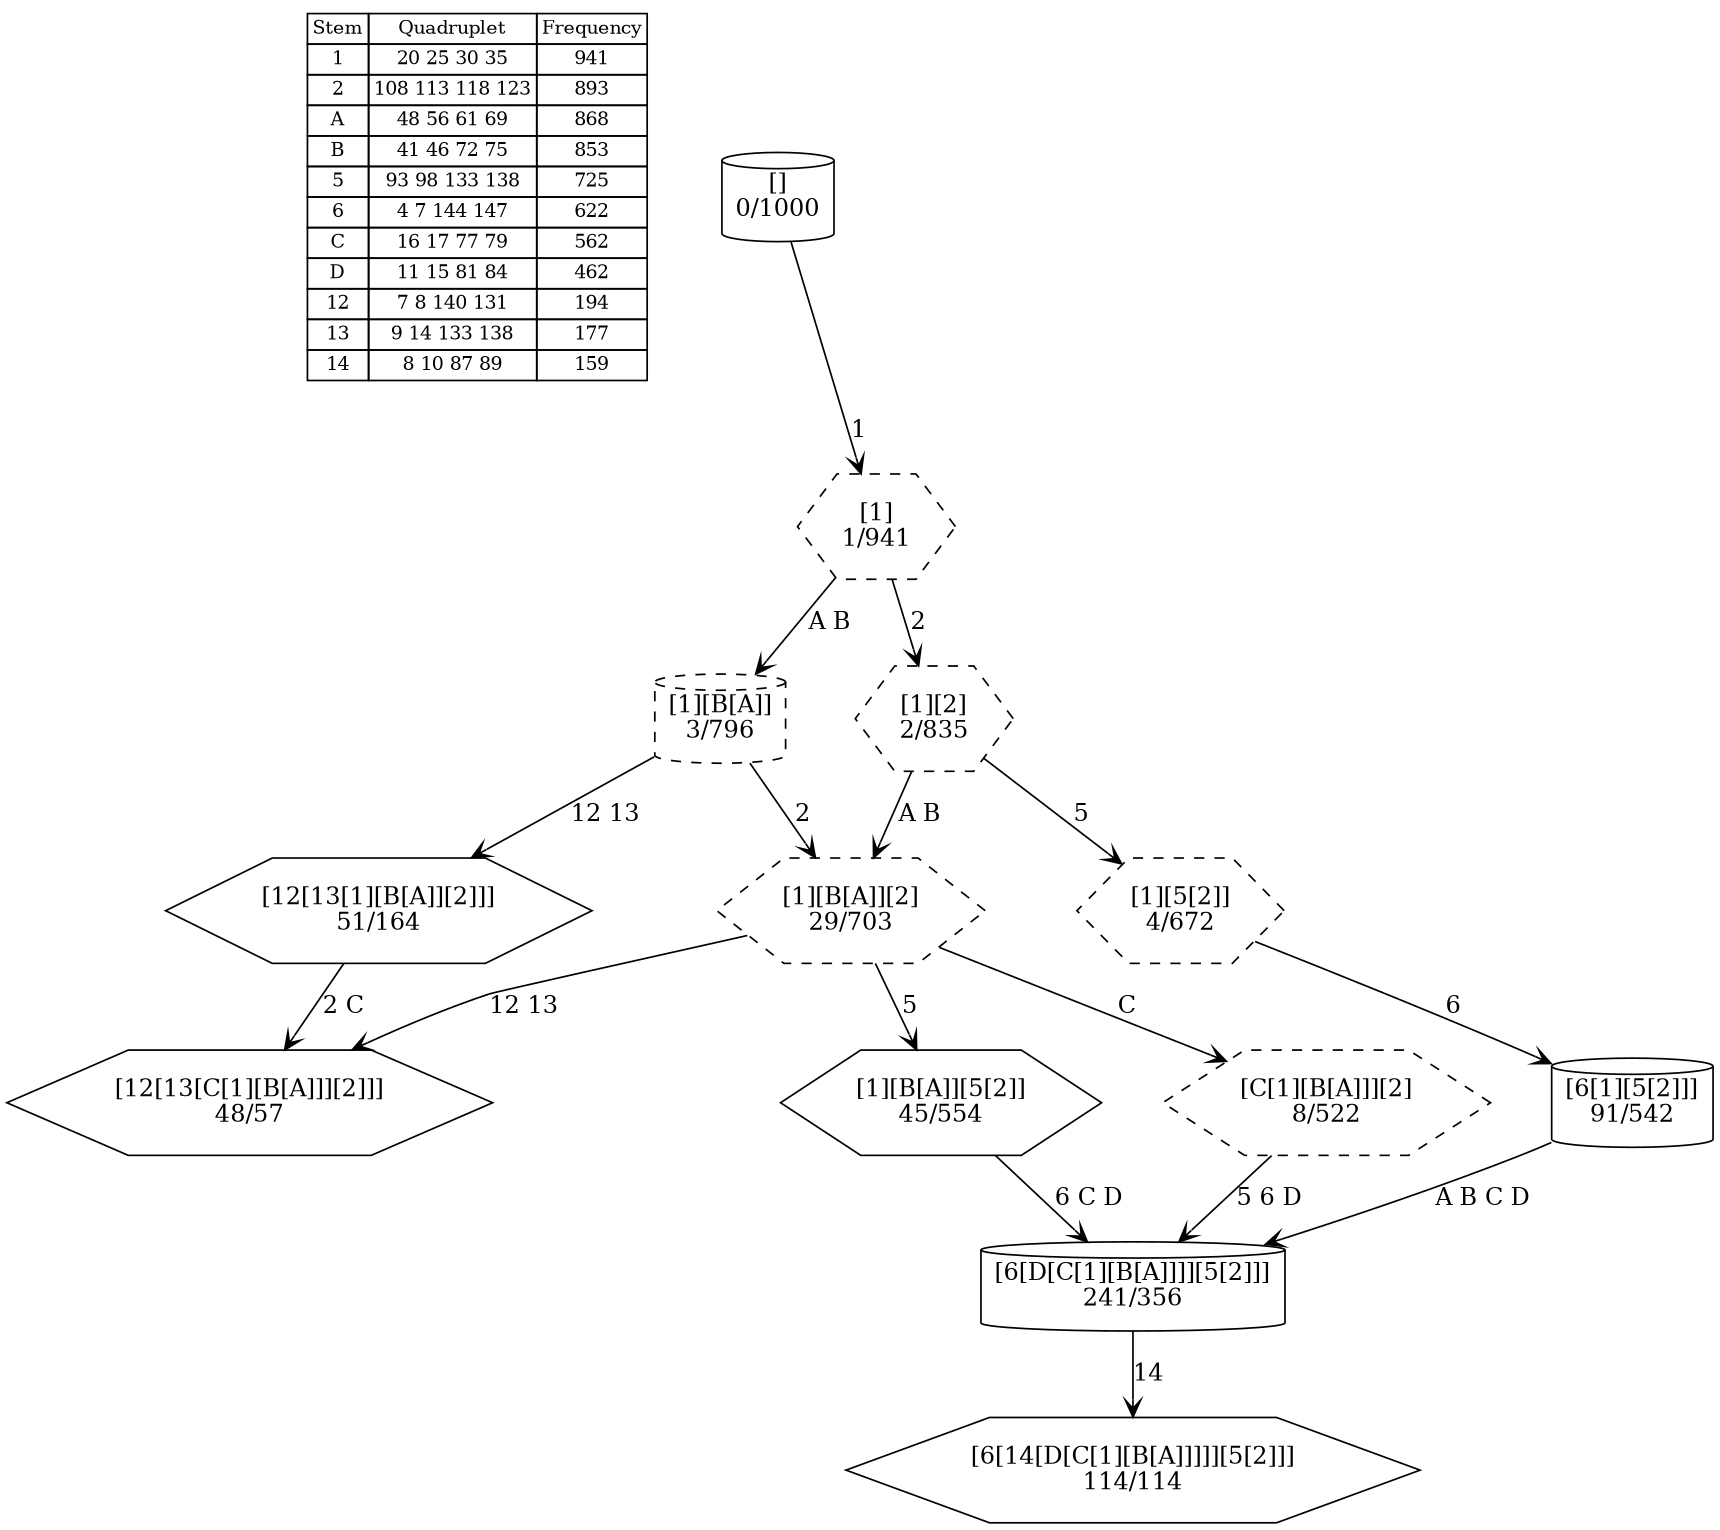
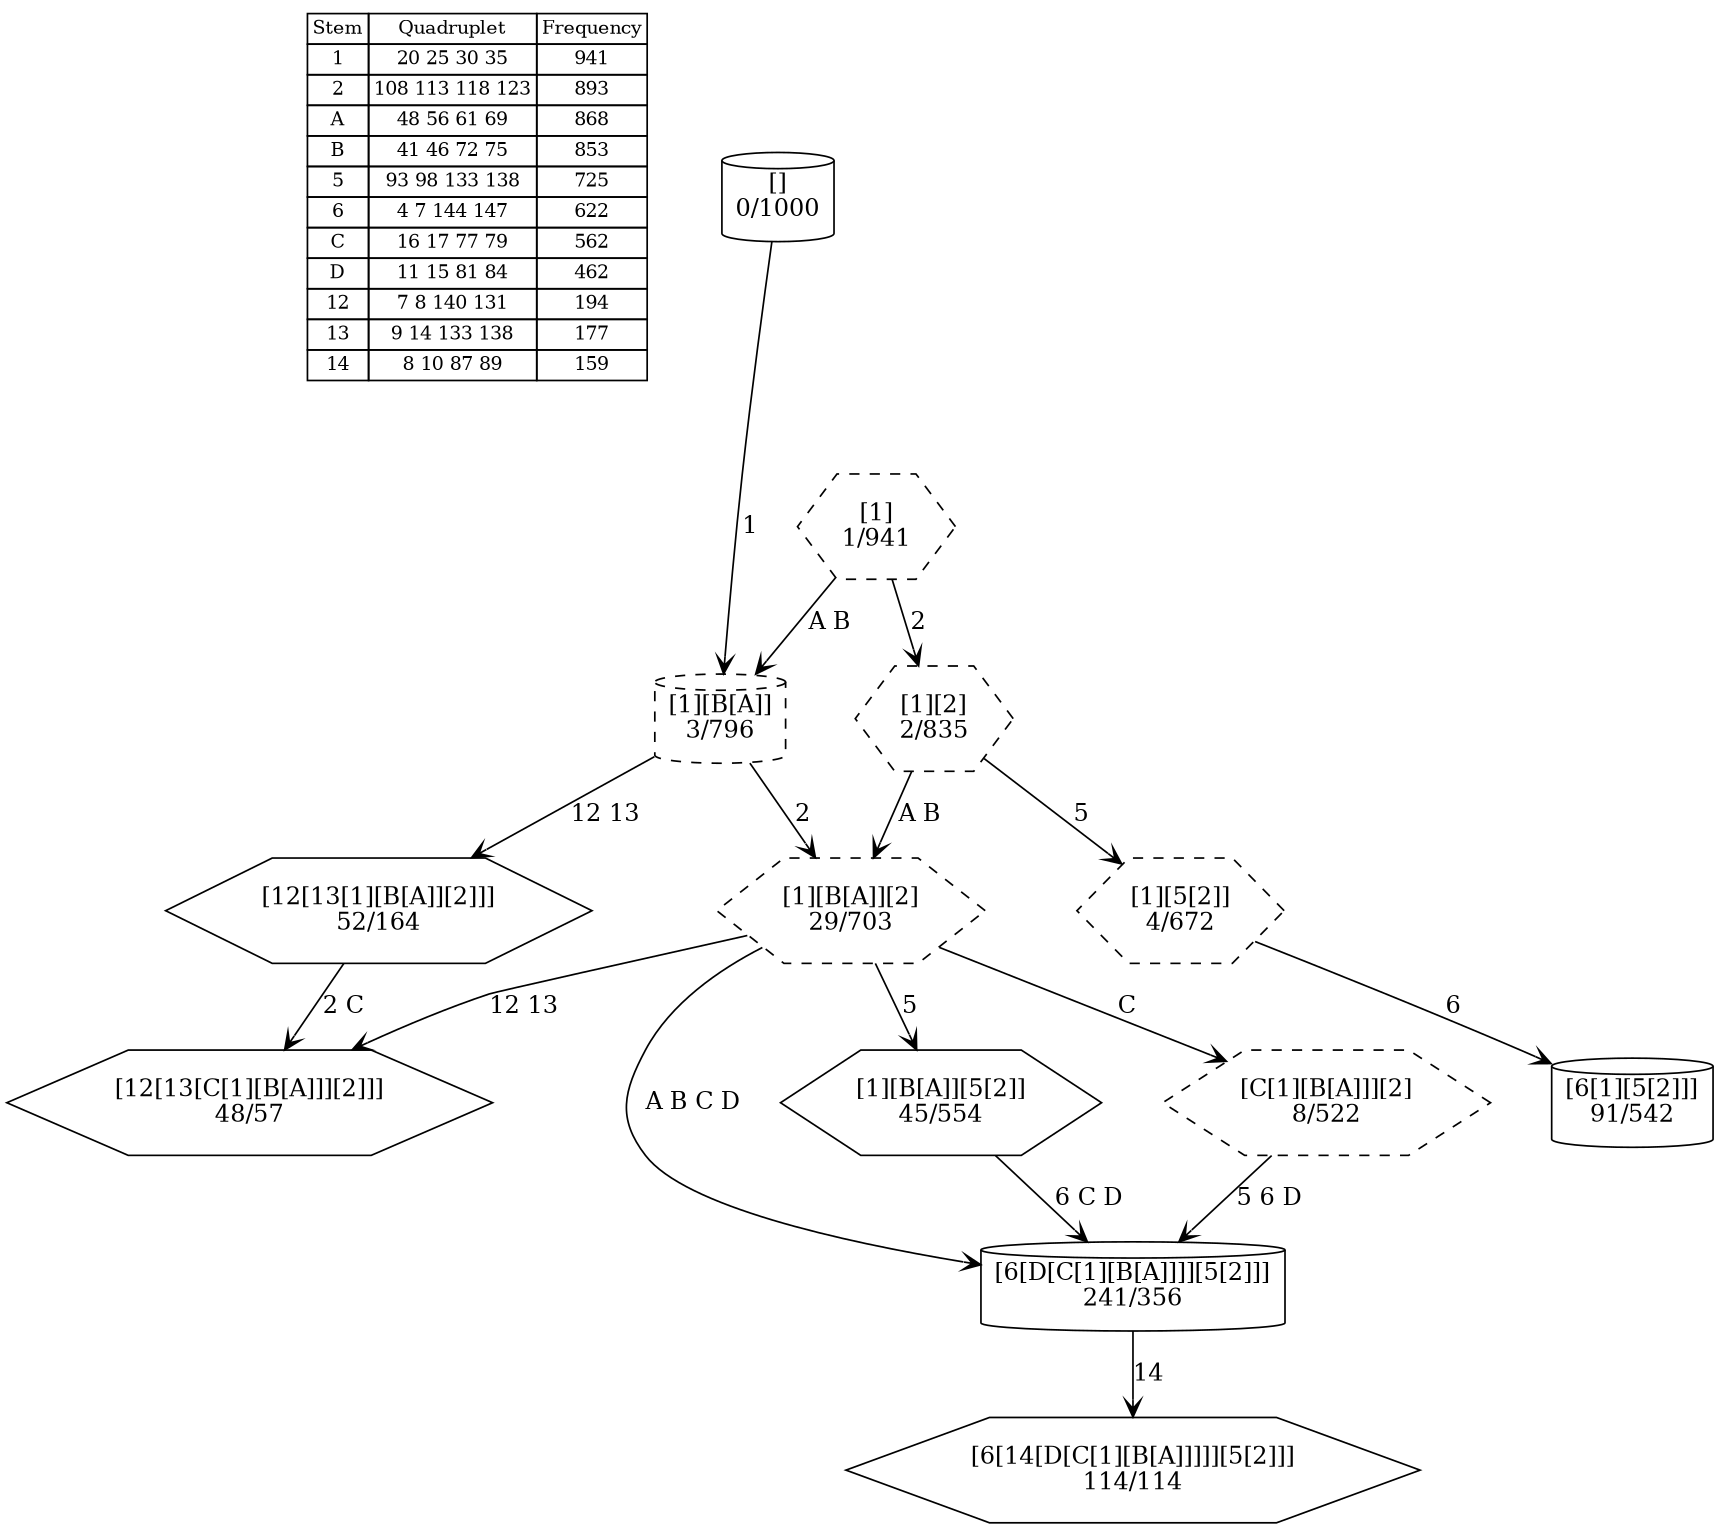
(824, 350) -> (745, 449)
(379, 911) -> (379, 911)
(1418, 1193) -> (671, 1177)
